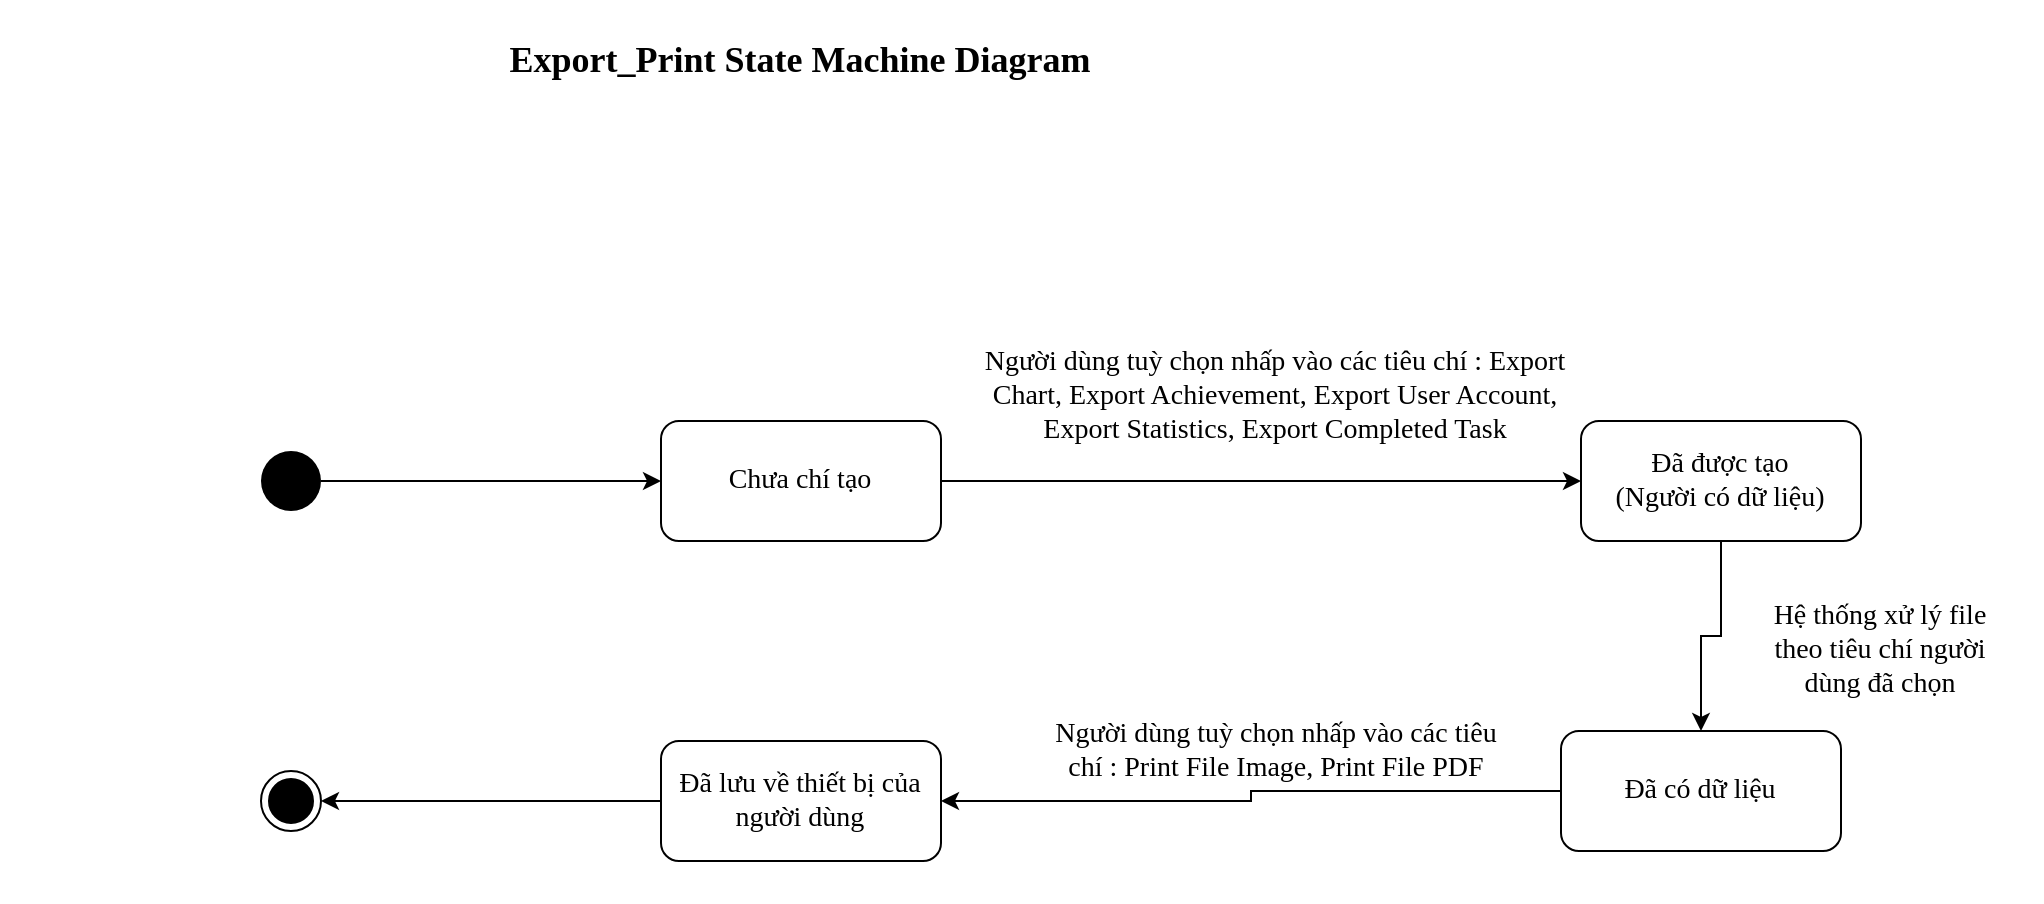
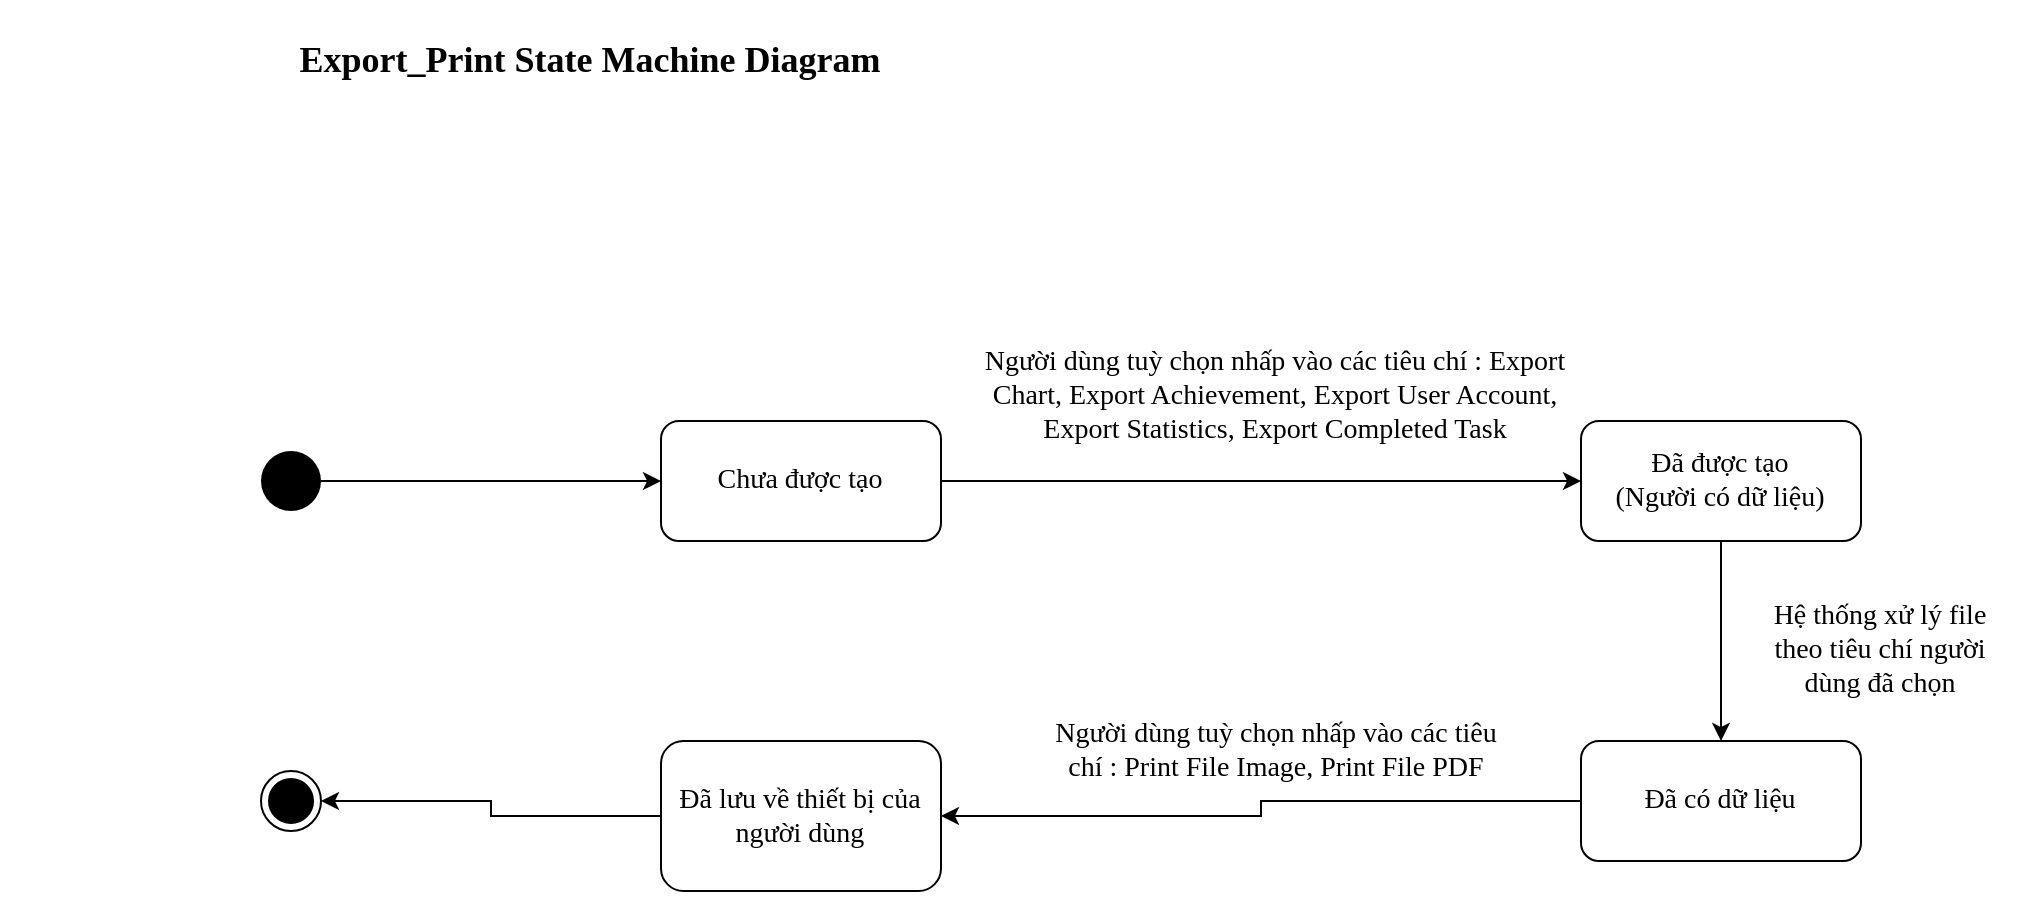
(801, 61) -> (591, 61)
(801, 481) -> (801, 481)
(1701, 791) -> (1721, 801)
(801, 801) -> (801, 816)
